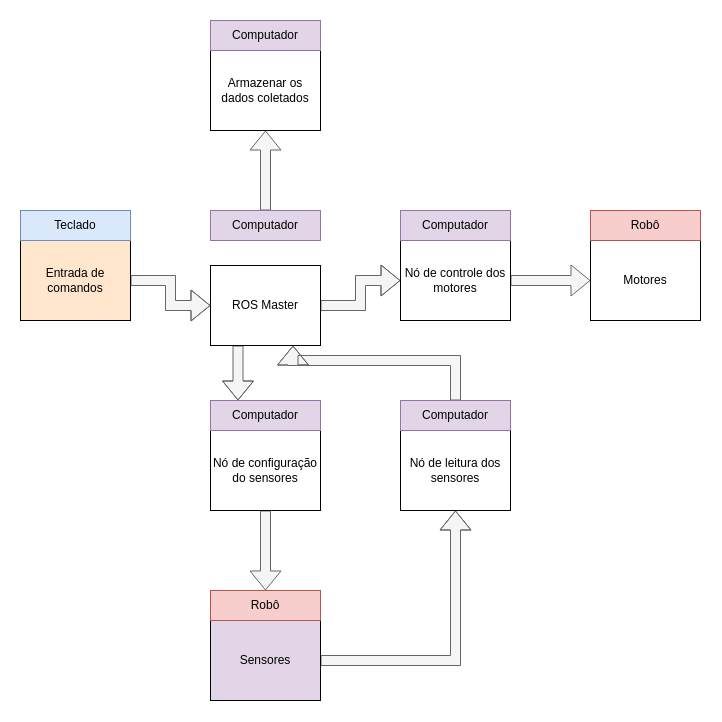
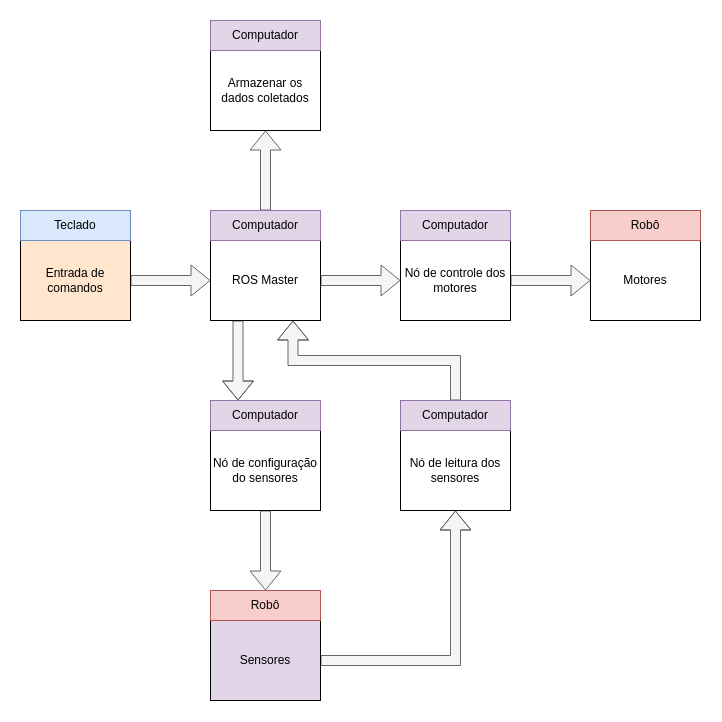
(266, 306) -> (266, 281)
